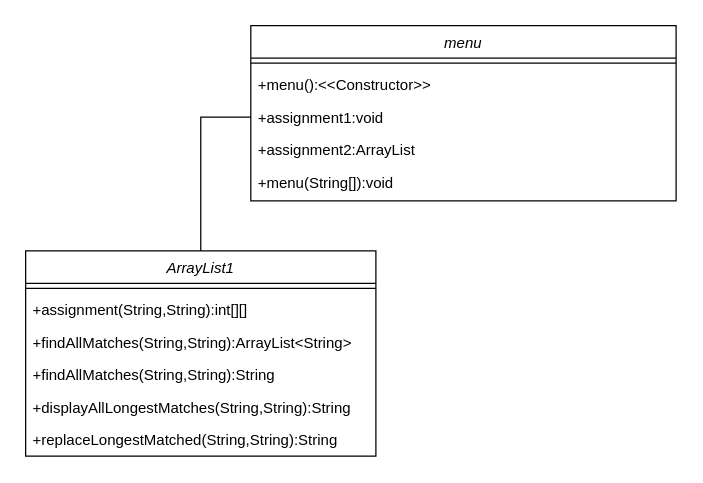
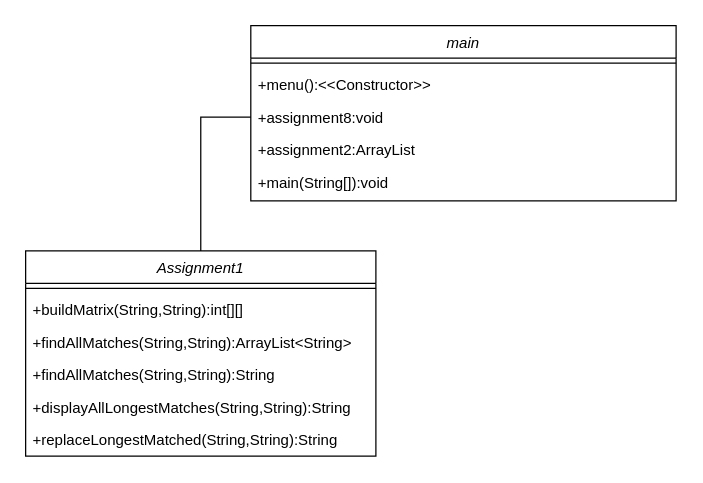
(463, 43) -> (463, 43)
(323, 118) -> (323, 118)
(336, 183) -> (334, 183)
(200, 268) -> (200, 268)
(164, 310) -> (164, 310)
